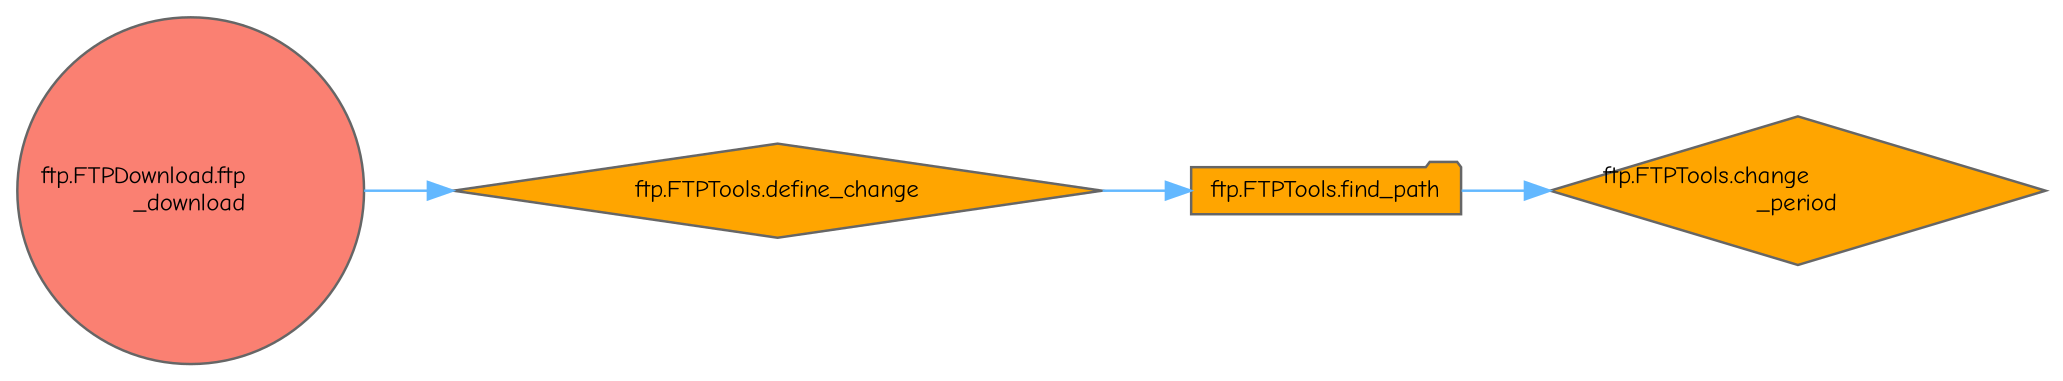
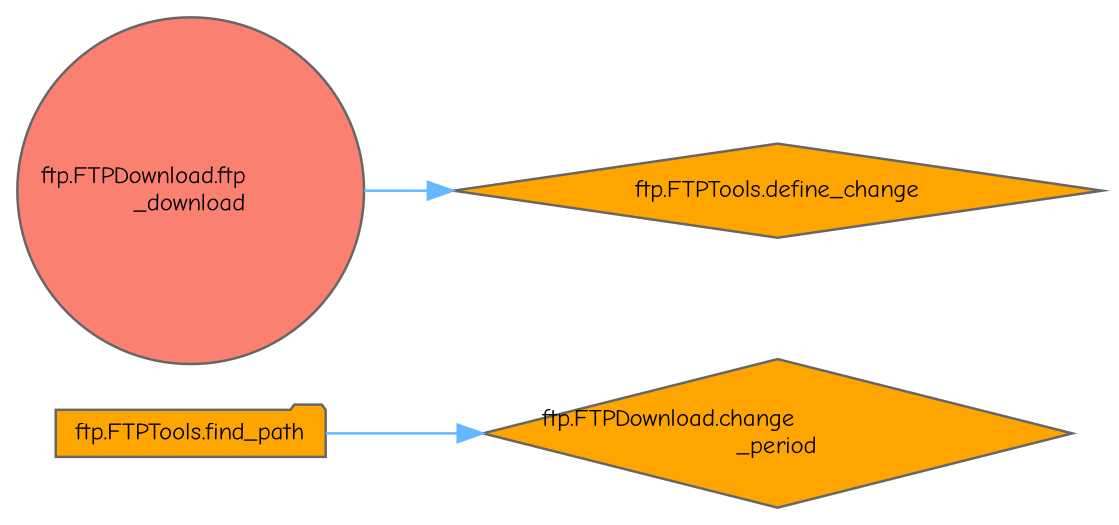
(1134, 191) -> none
(1798, 191) -> (778, 433)
